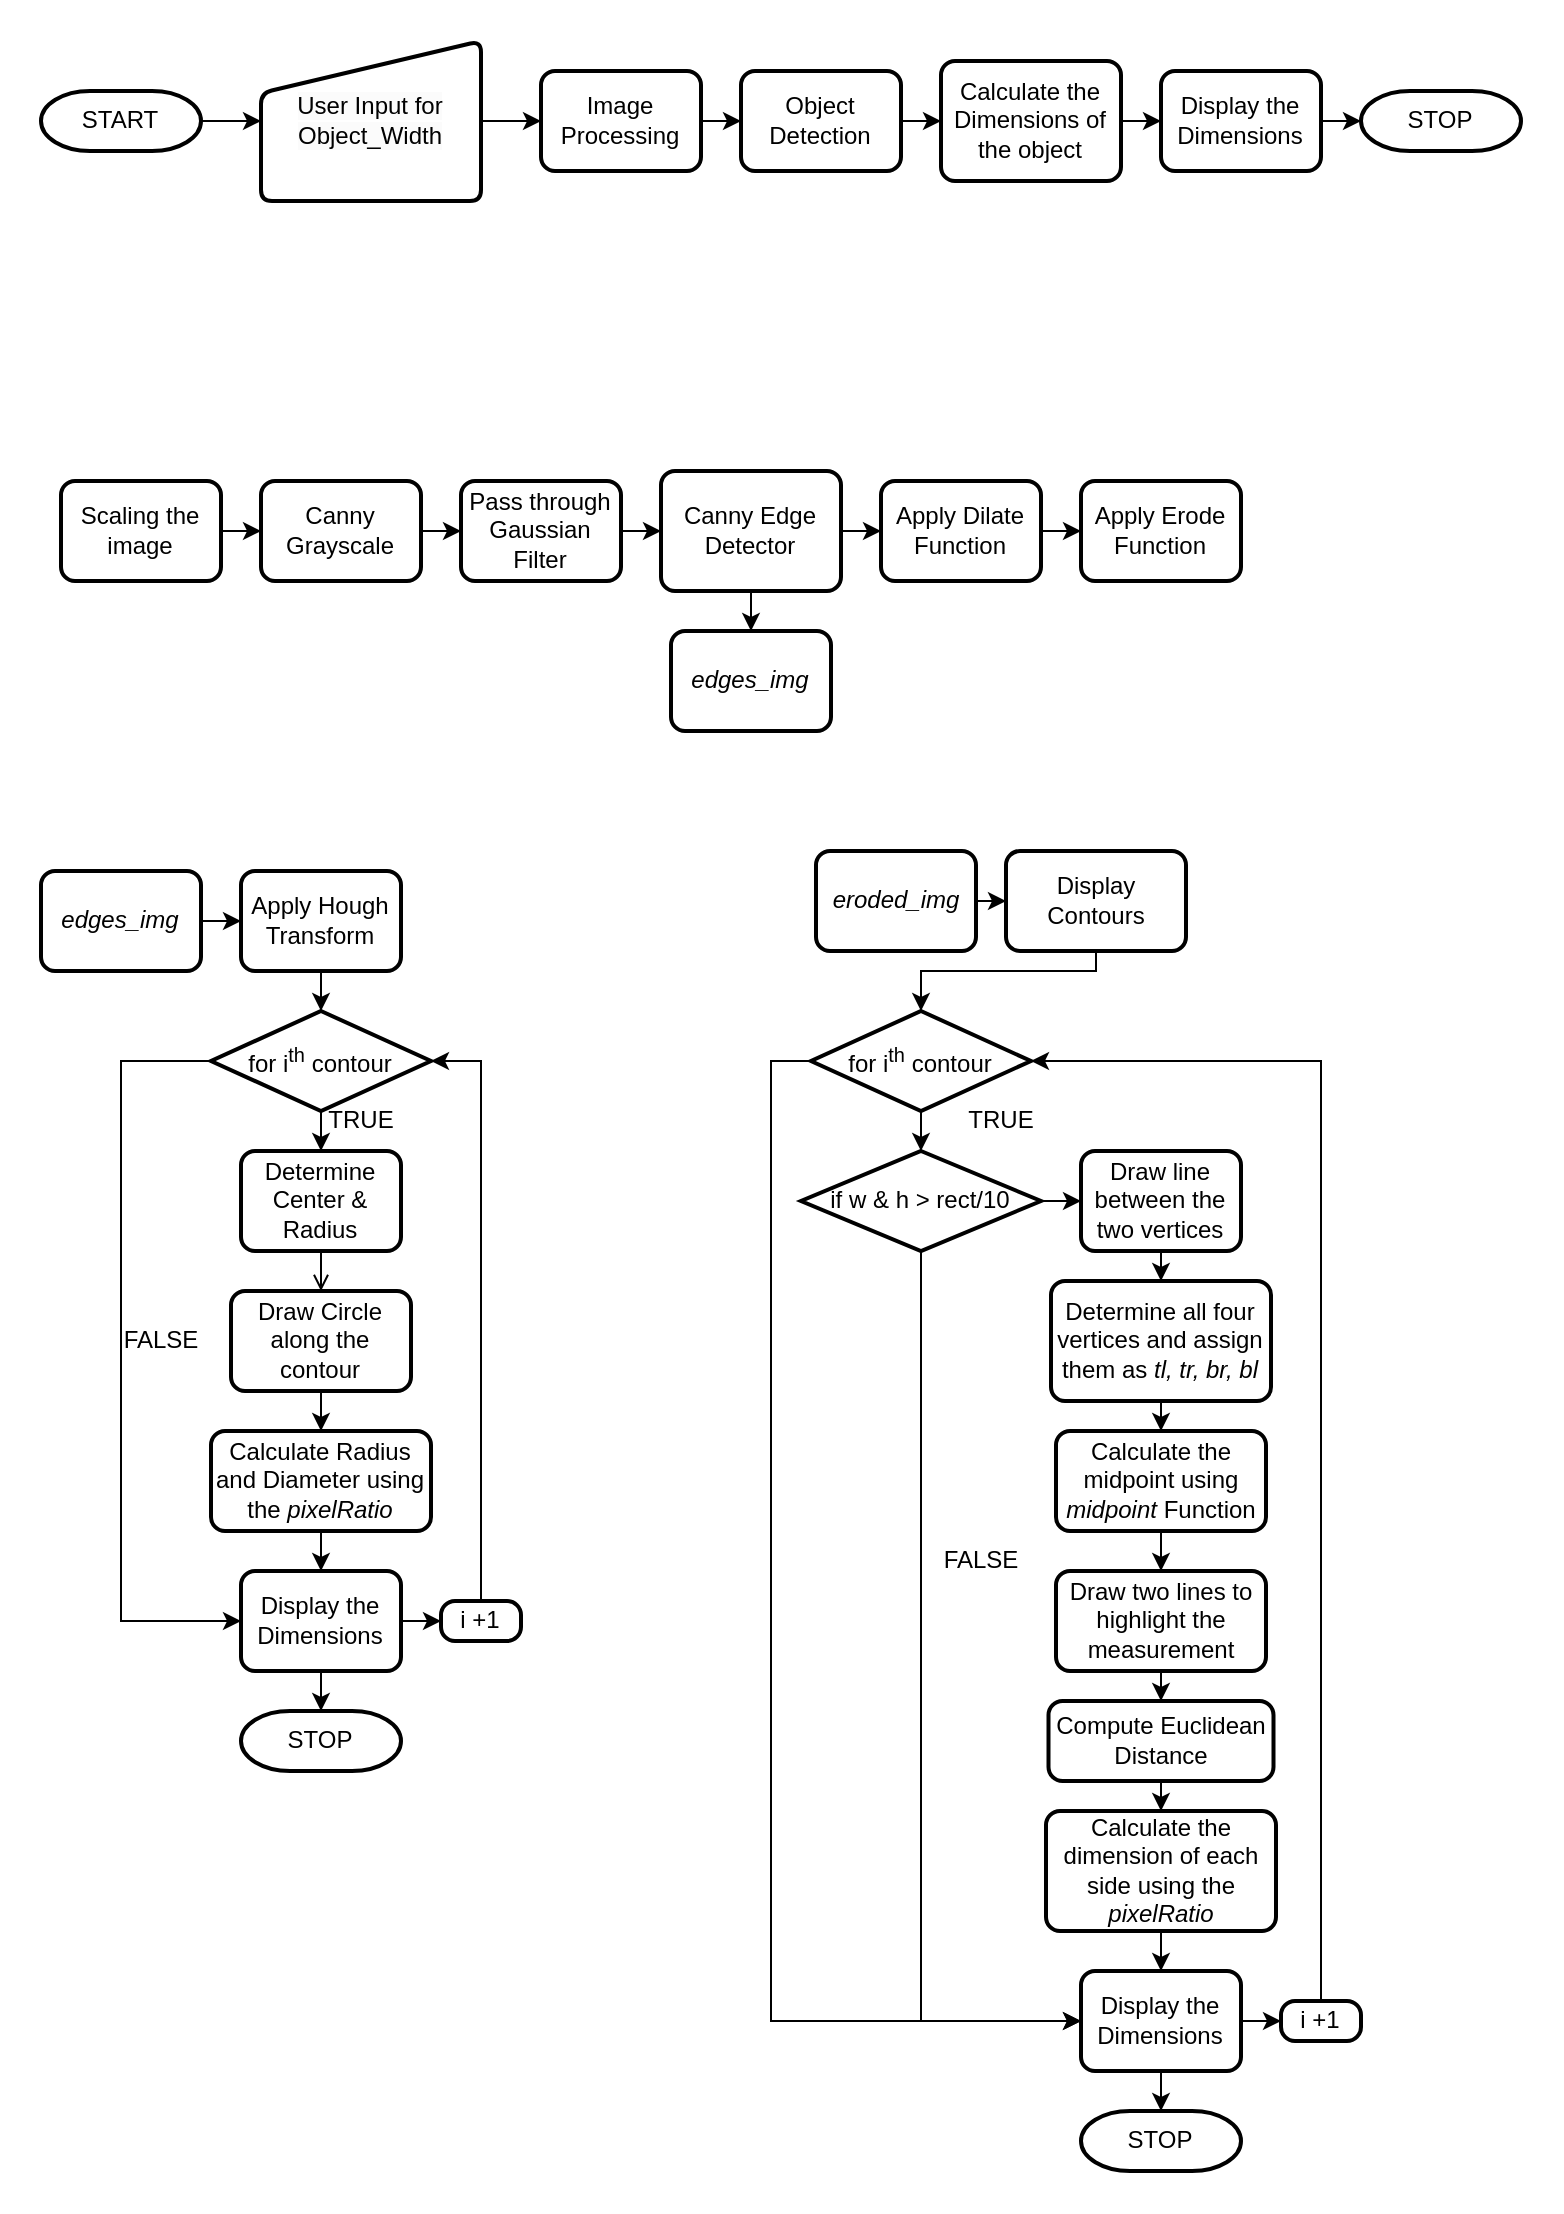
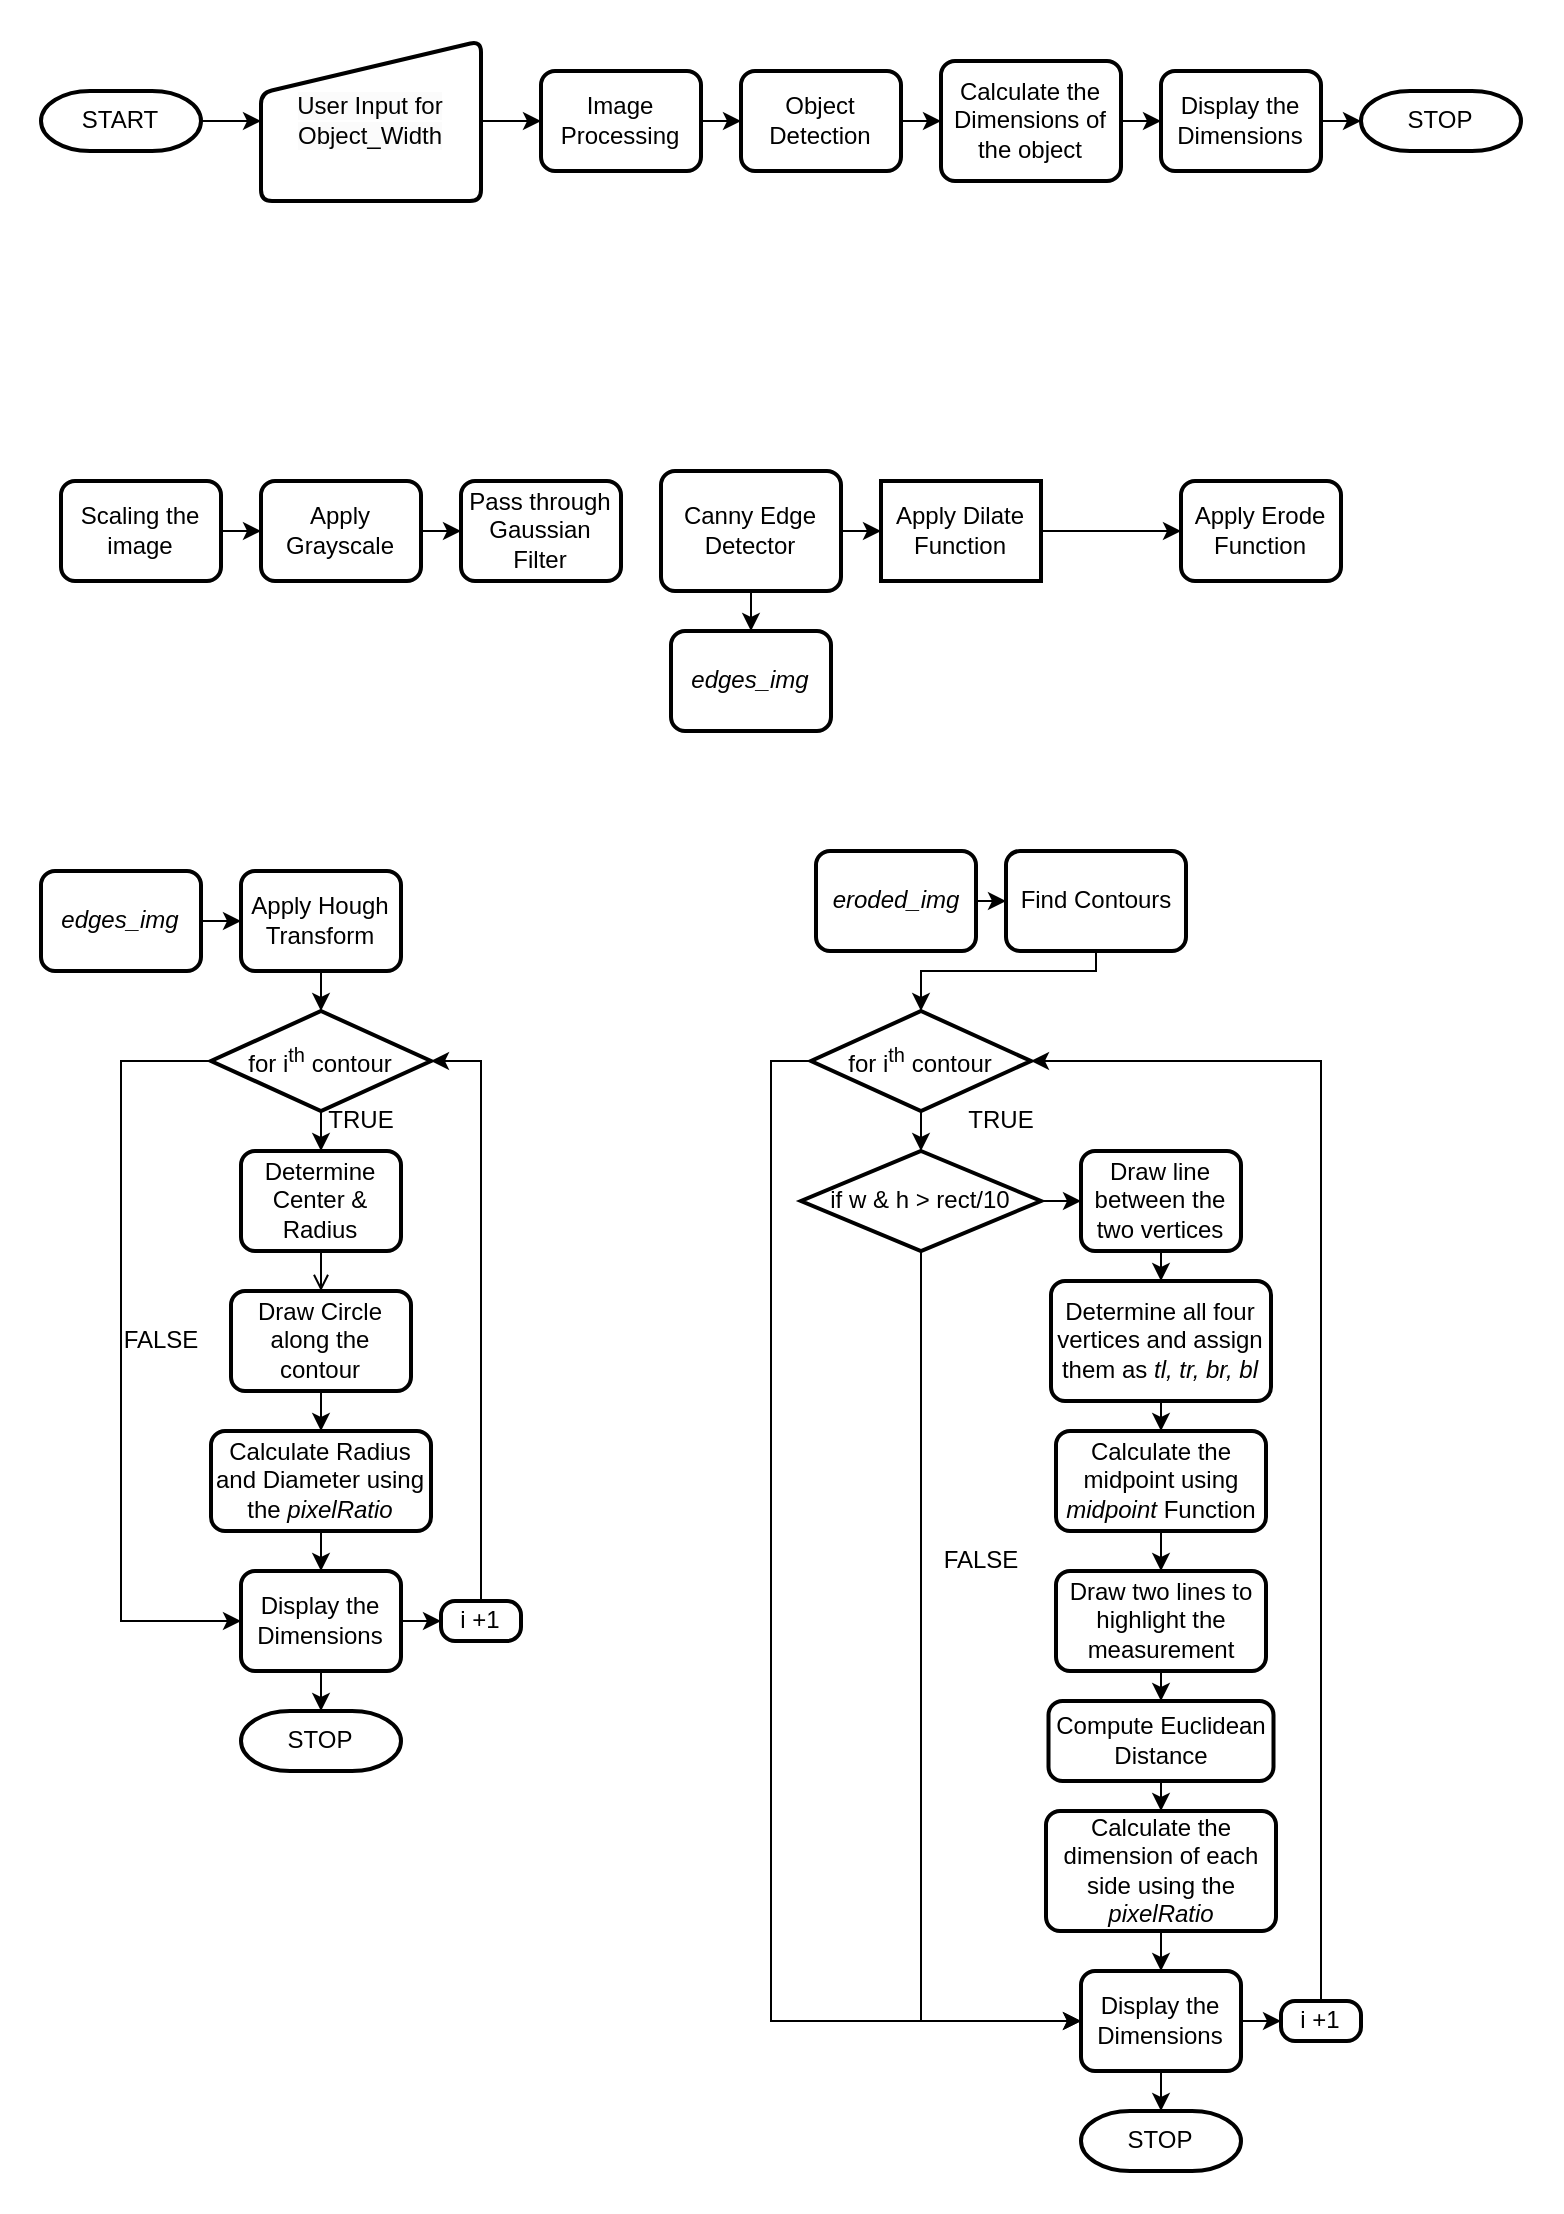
(341, 531) -> (341, 531)
(634, 531) -> none
(961, 531) -> (961, 531)
(1161, 531) -> (1261, 531)
(1097, 901) -> (1097, 901)
